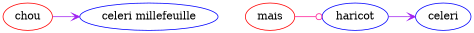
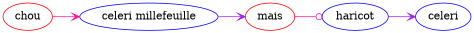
(62, 17) -> (62, 17)
none -> (228, 17)
